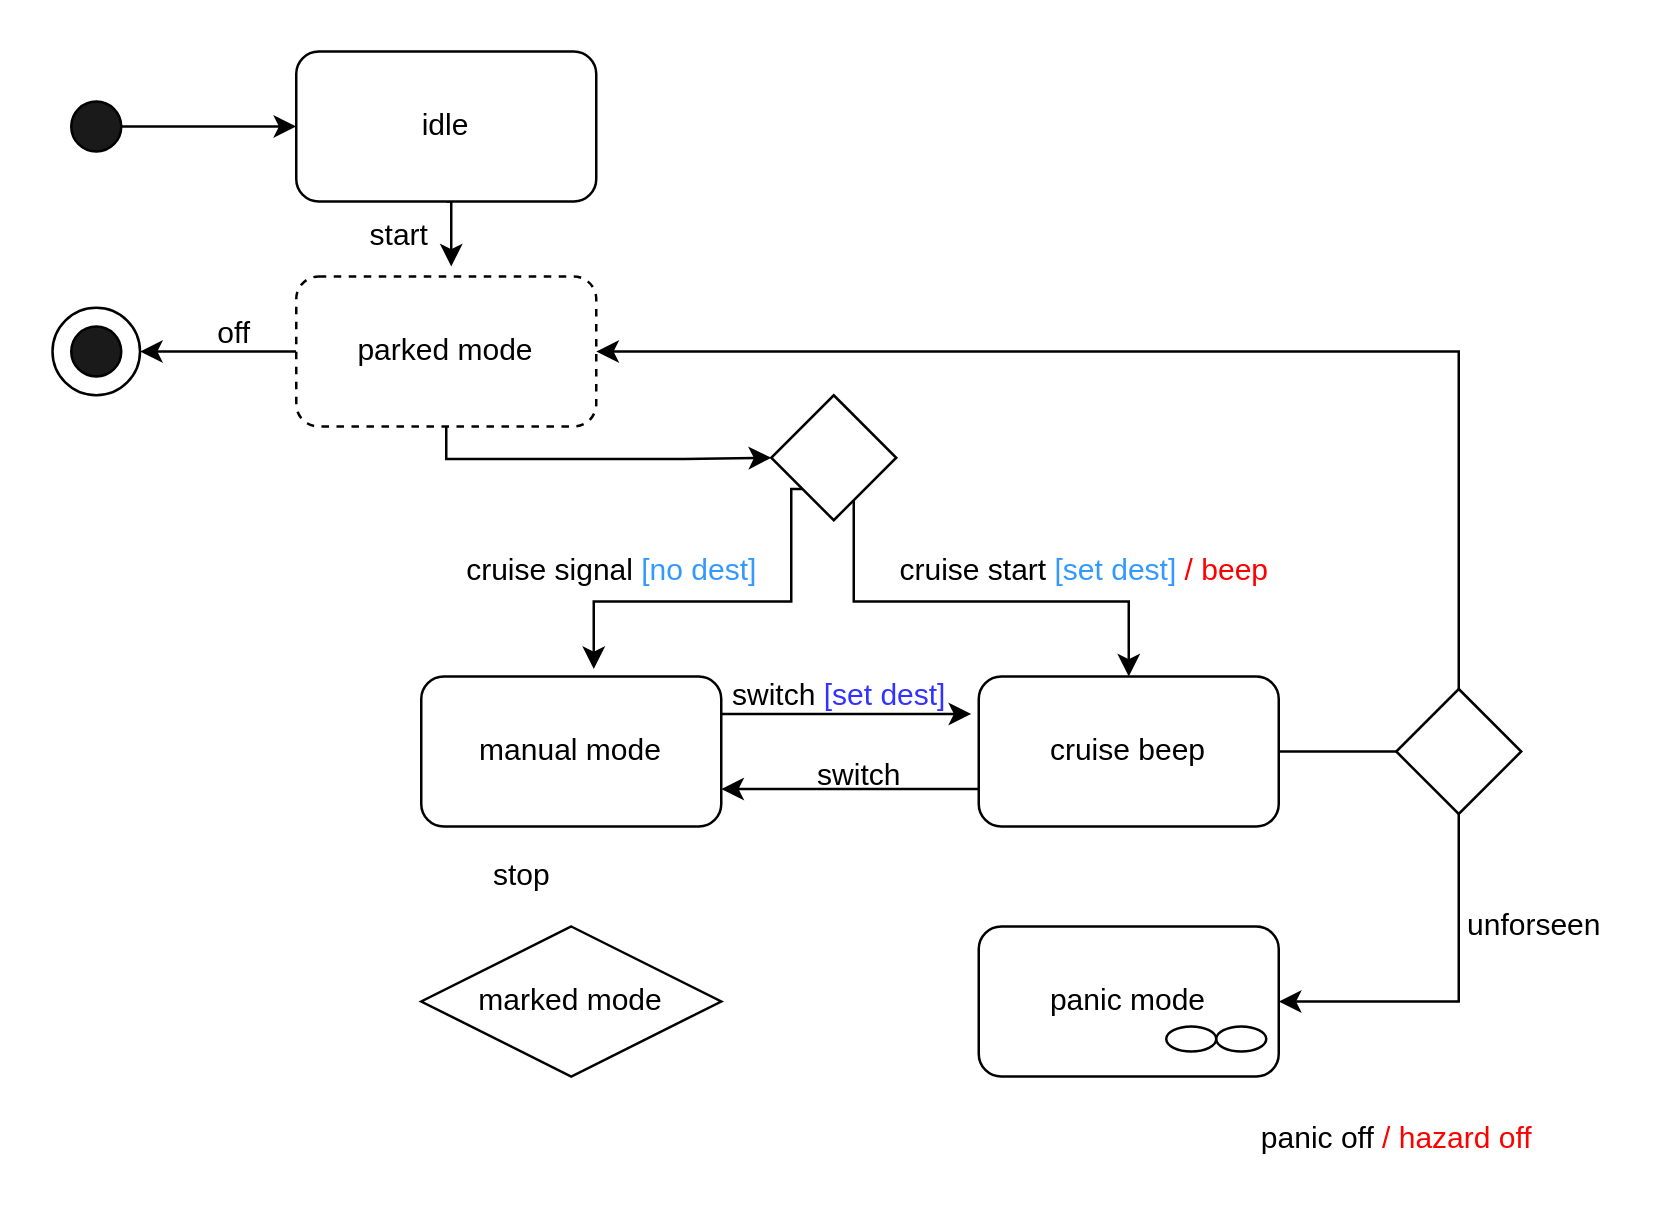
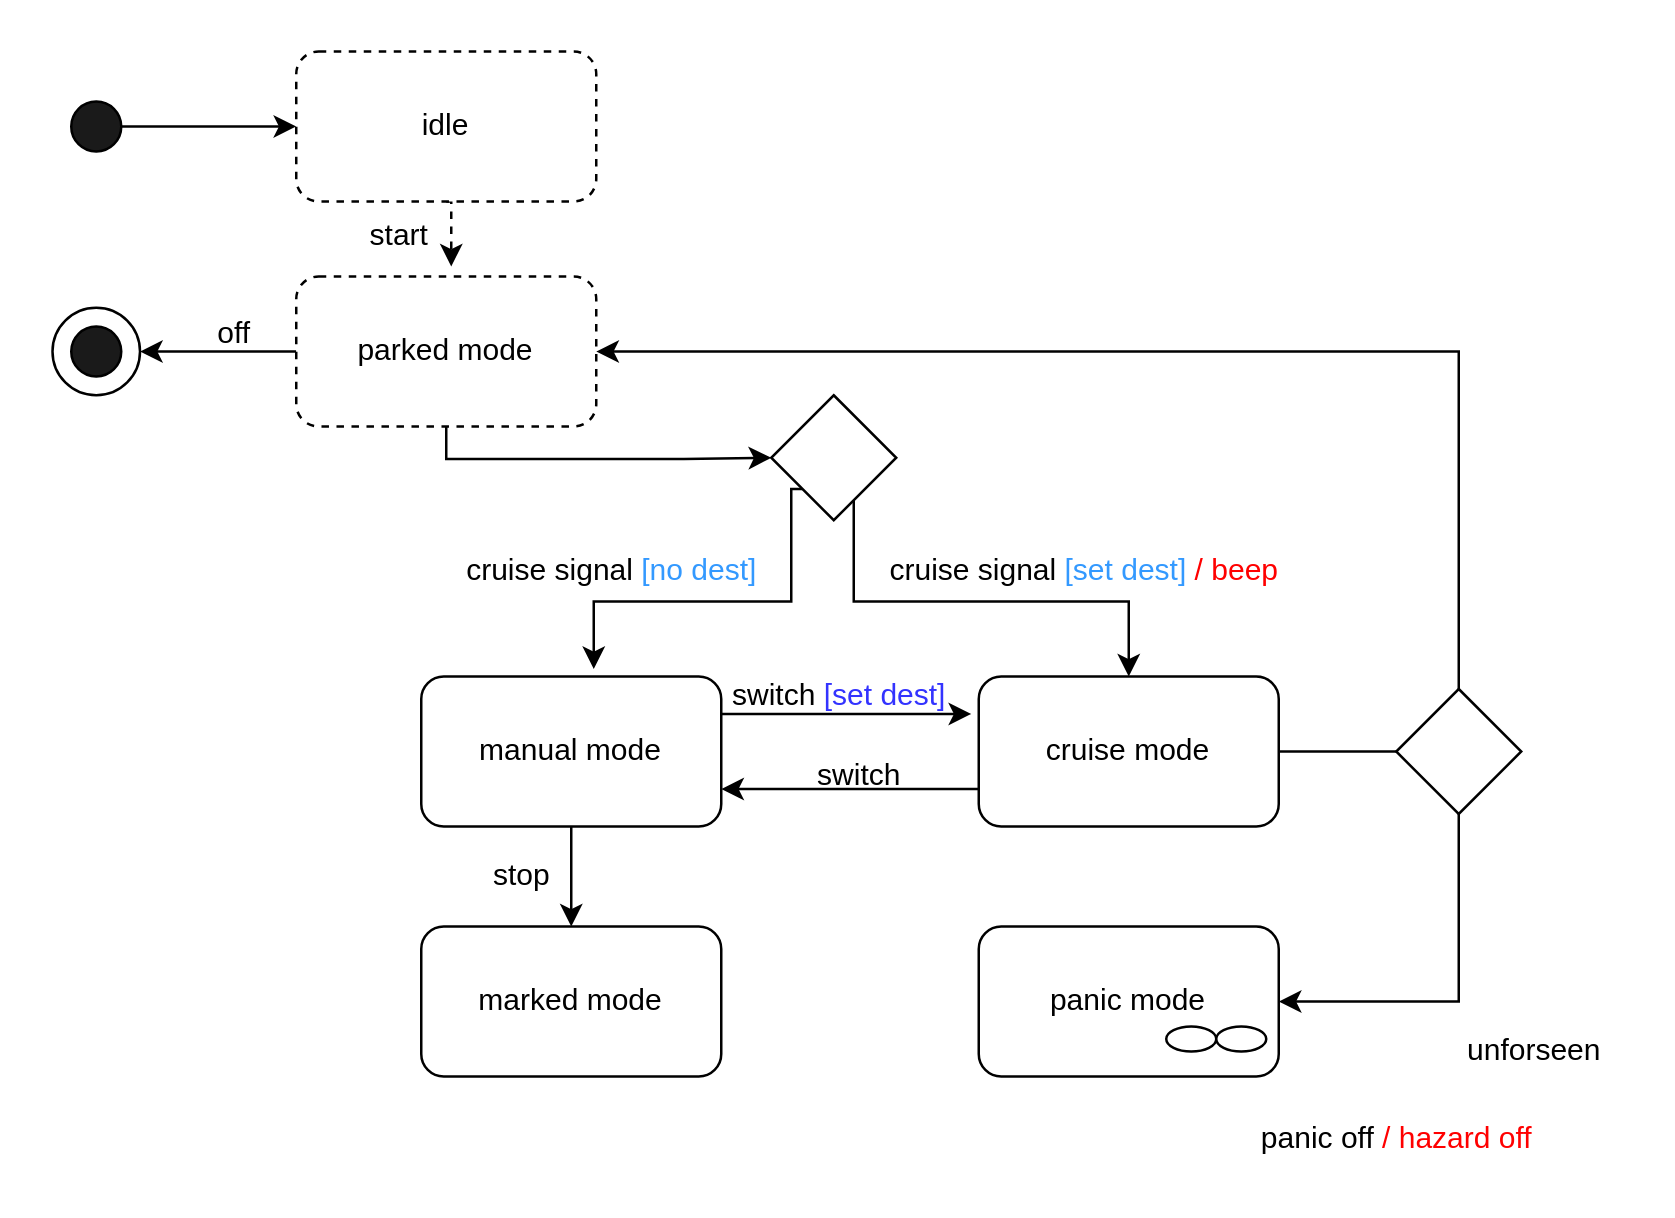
(446, 126) -> (446, 126)
(451, 219) -> (451, 219)
(1085, 571) -> (1085, 571)
(1129, 751) -> (1129, 751)
none -> (571, 868)
(1534, 926) -> (1534, 1051)
(571, 1001) -> (571, 1001)
